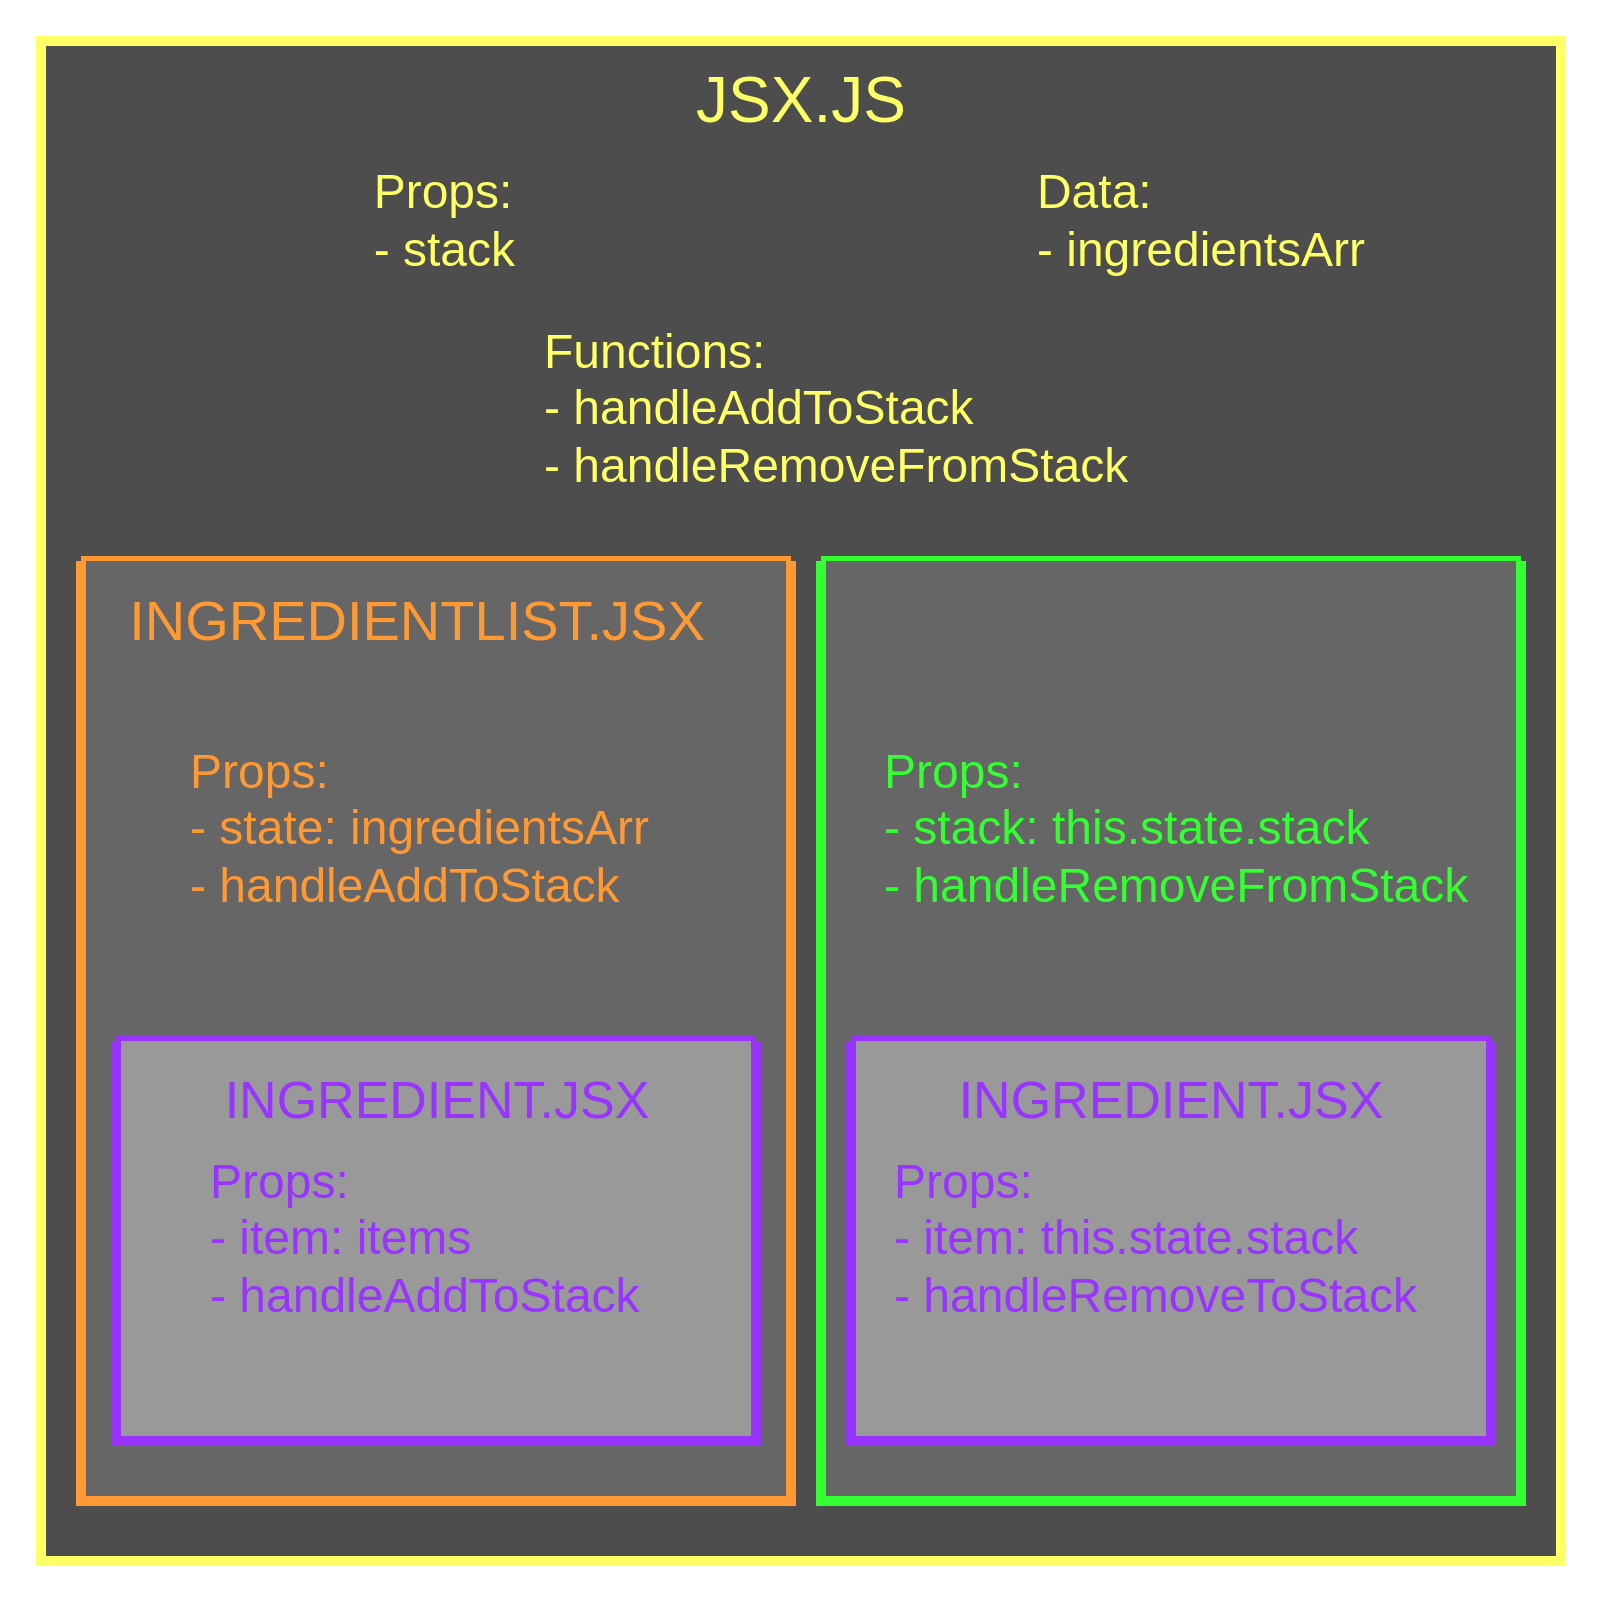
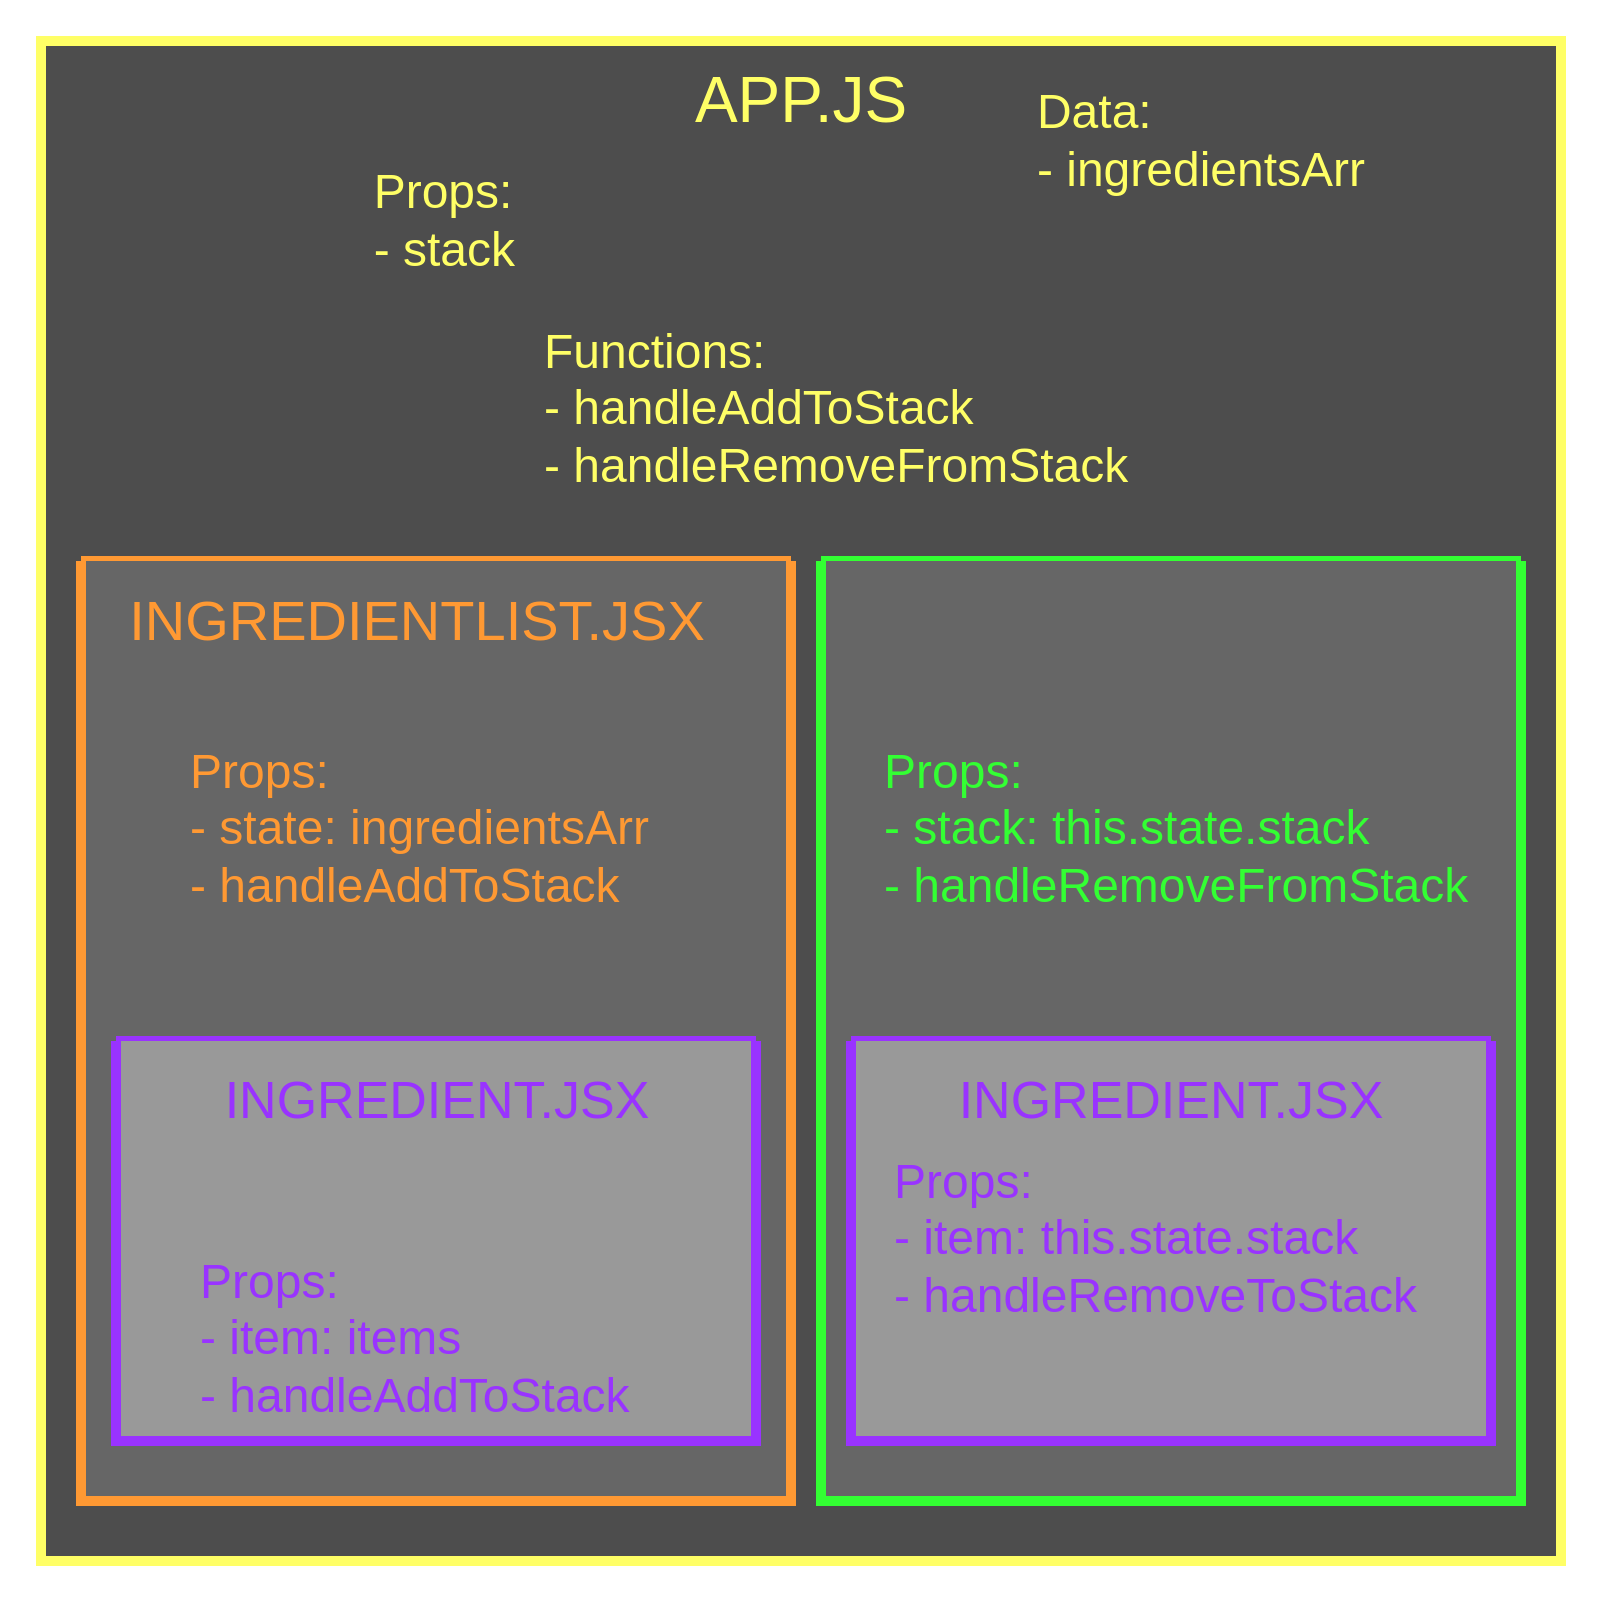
(802, 101) -> (802, 101)
(1201, 221) -> (1201, 141)
(436, 1241) -> (426, 1341)
